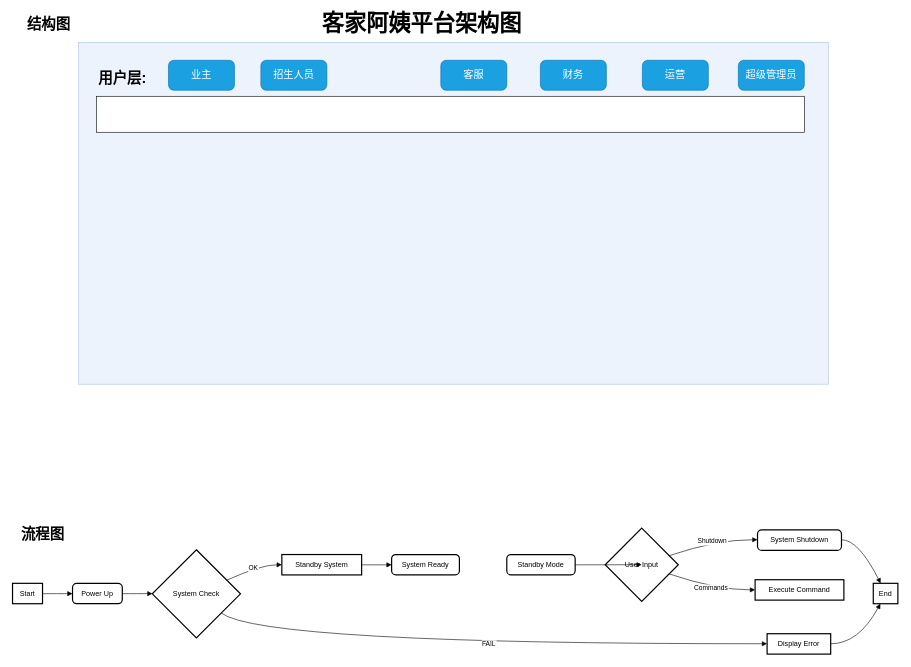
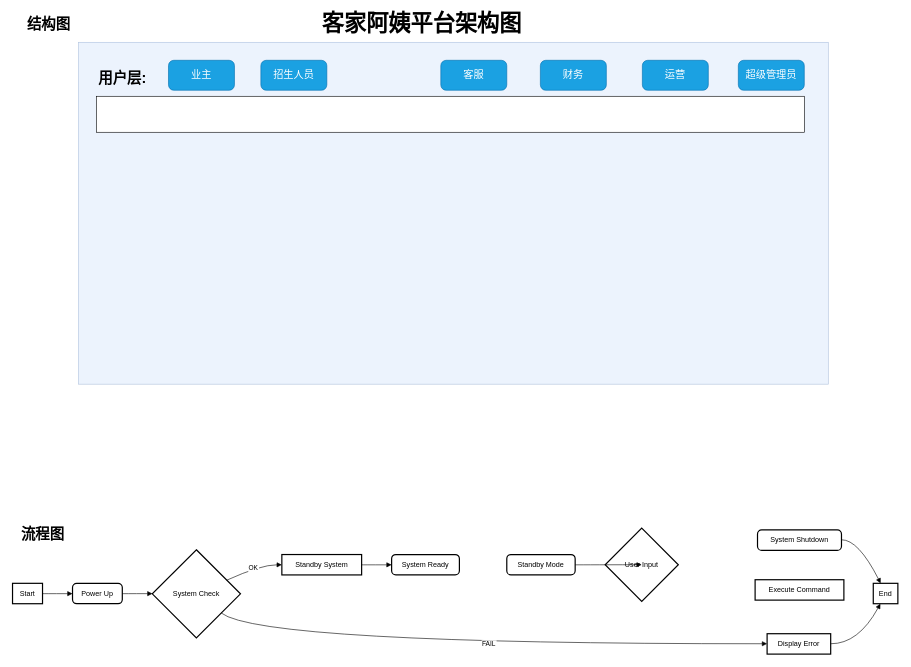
(703, 546) -> none
(709, 585) -> none
